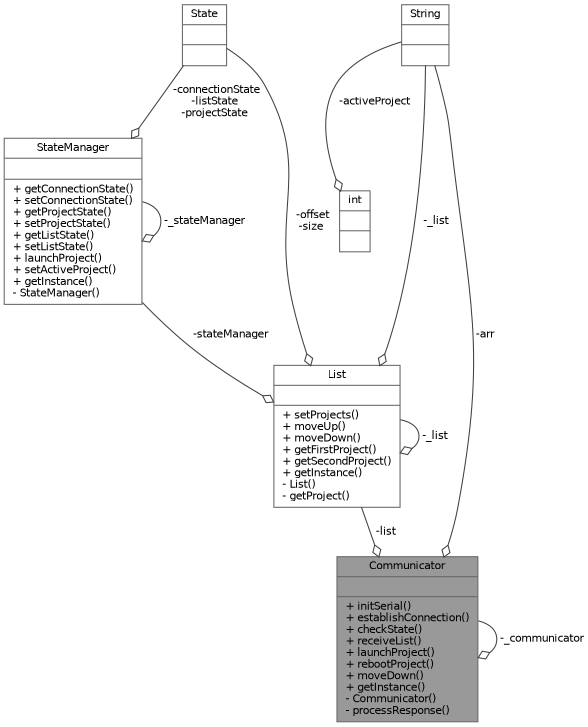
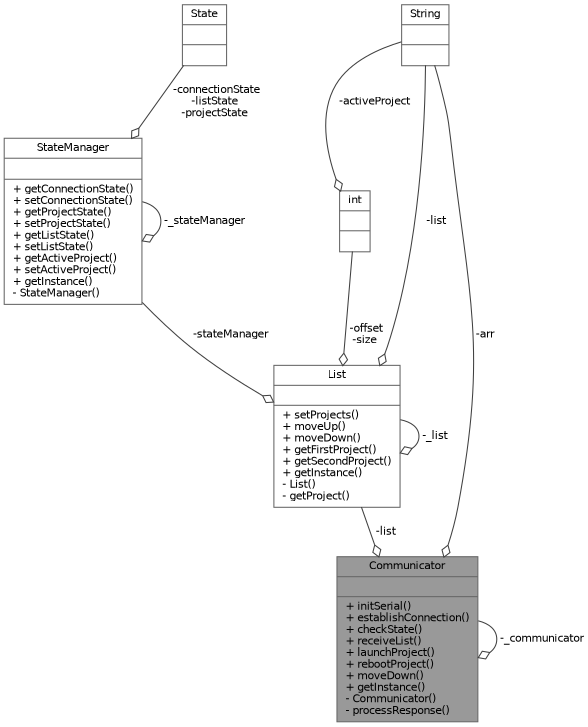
(288, 192) -> (348, 302)
(435, 221) -> (435, 221)
(57, 259) -> (65, 259)
